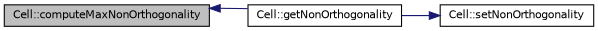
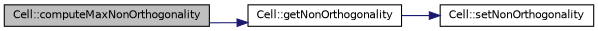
(234, 8) -> (223, 23)
